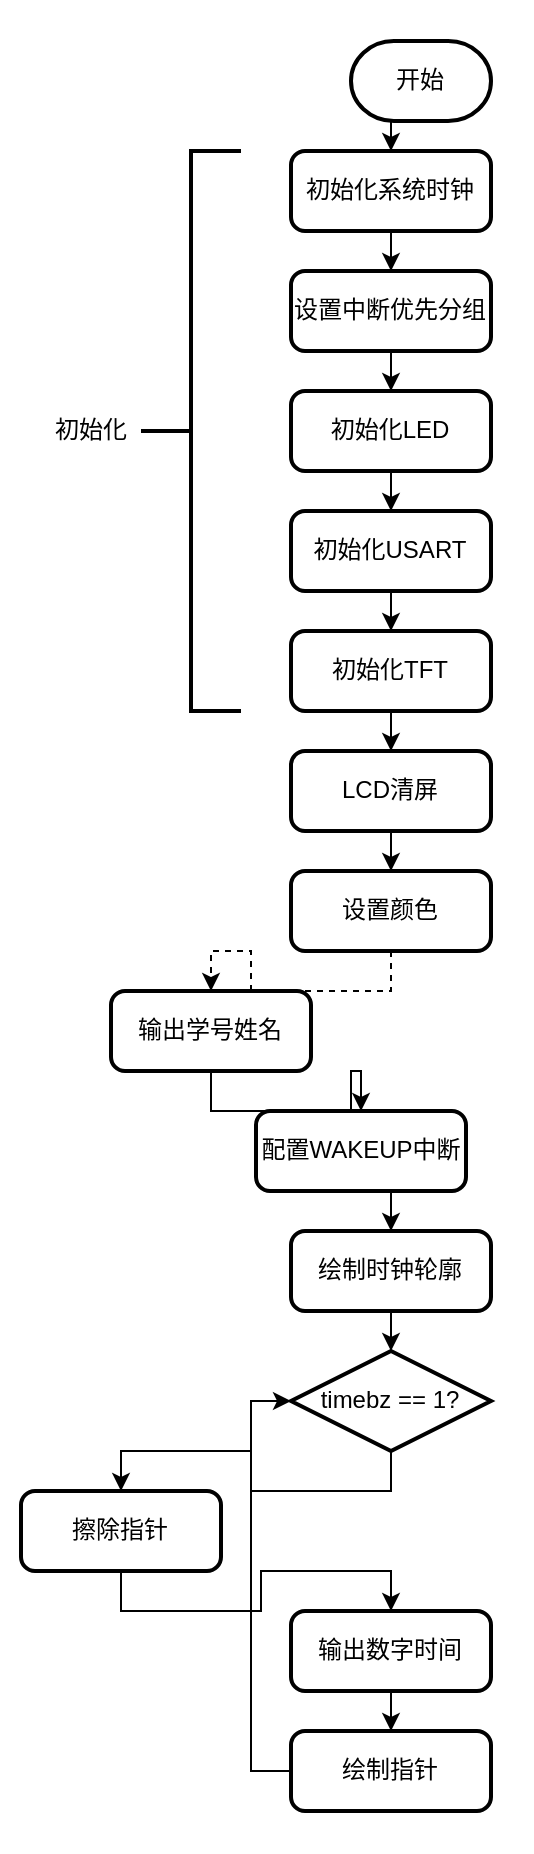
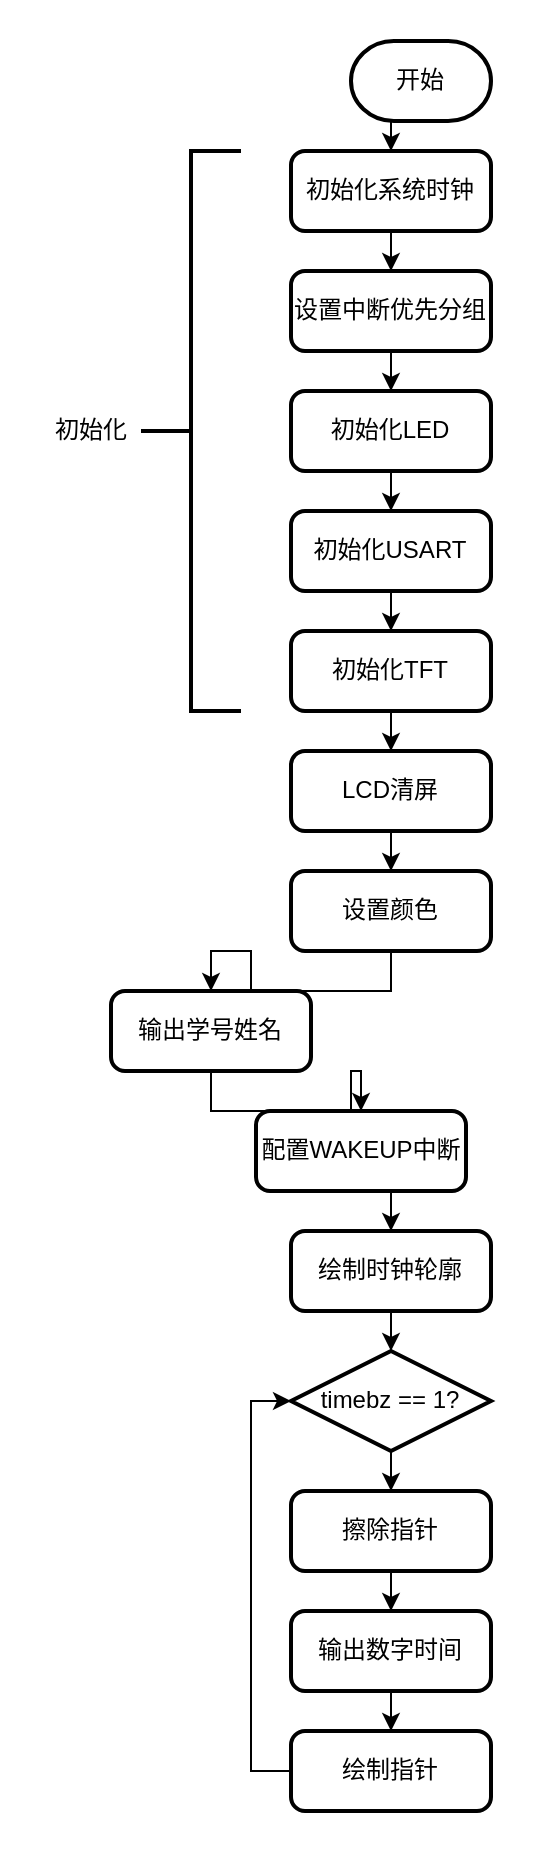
(365, 991) -> (365, 991)
(121, 1531) -> (391, 1531)
